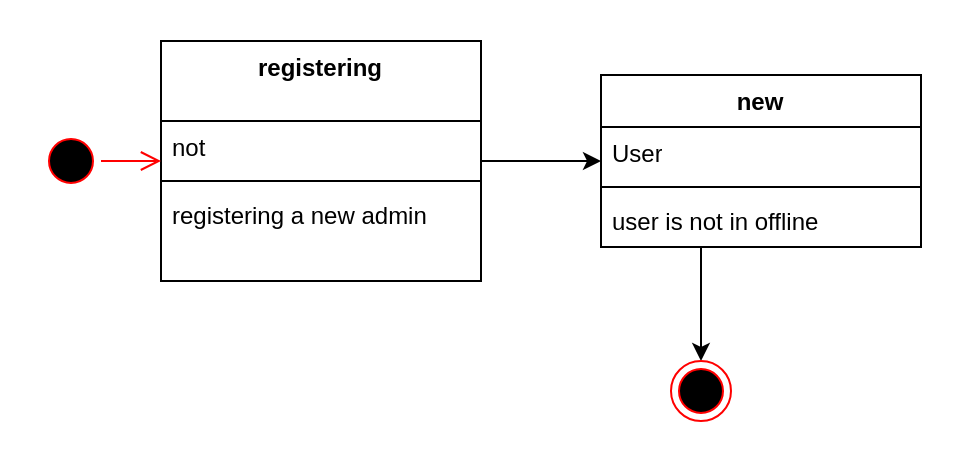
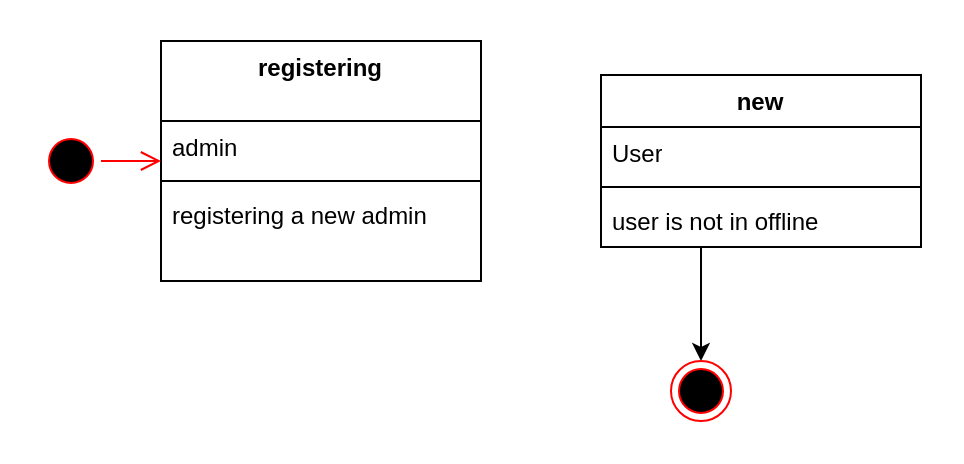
(193, 149) -> (203, 149)
(536, 161) -> none
